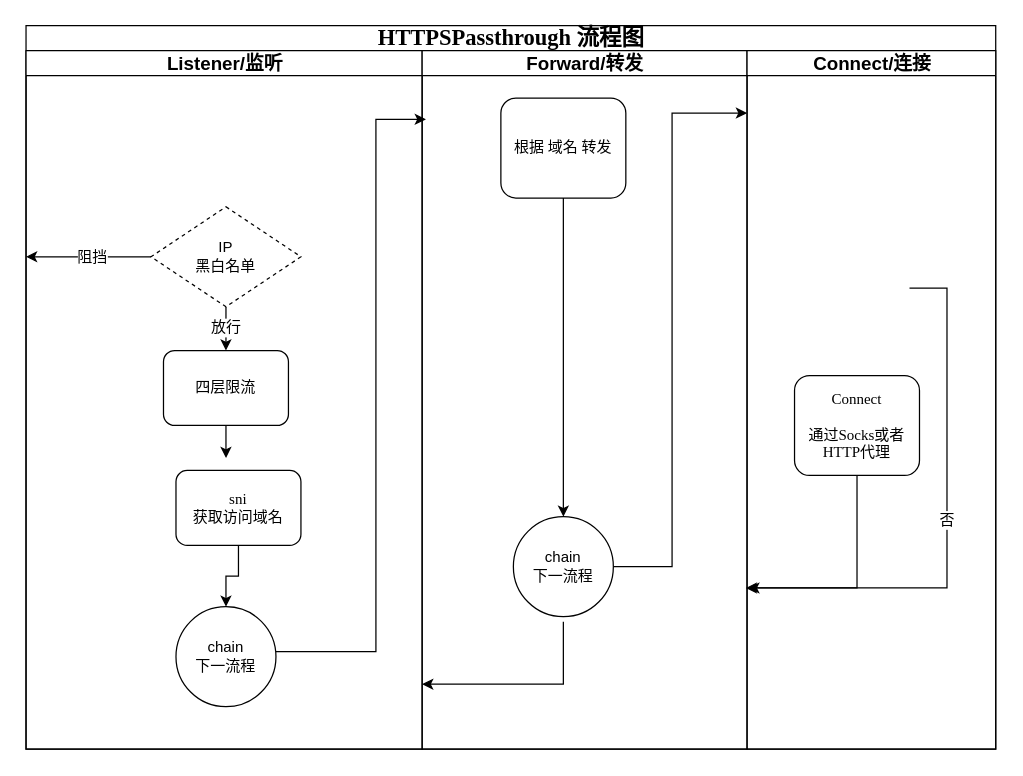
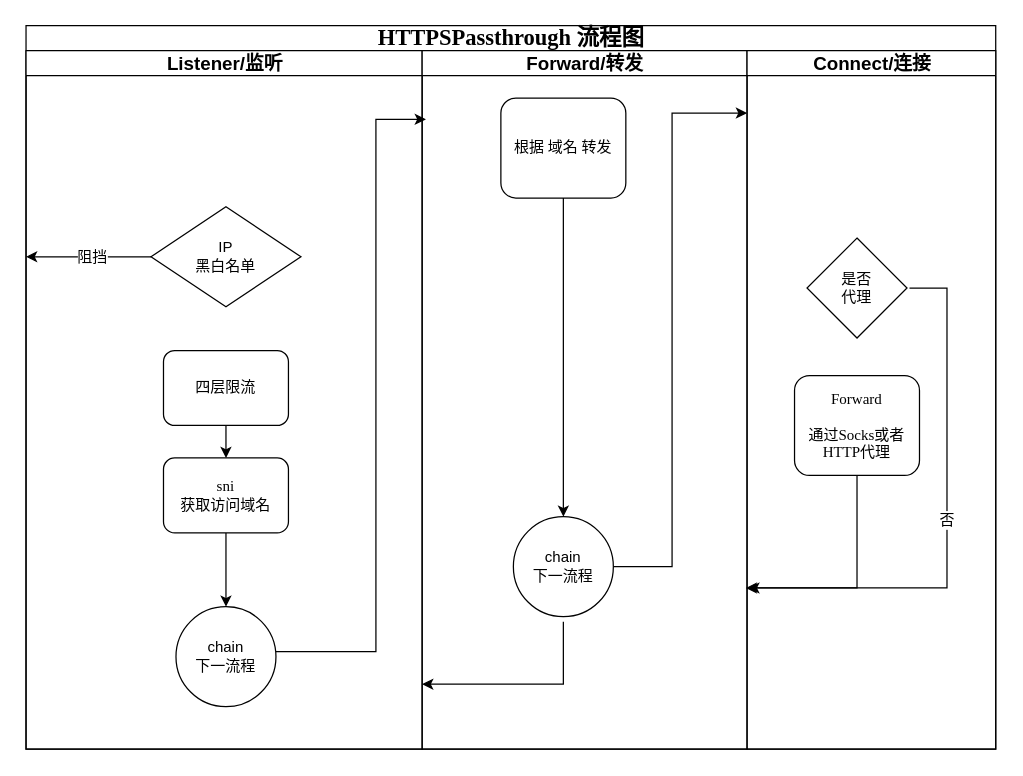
(226, 257) -> (226, 257)
none -> (857, 288)
(226, 331) -> none
(857, 426) -> (857, 426)
(238, 508) -> (226, 496)
